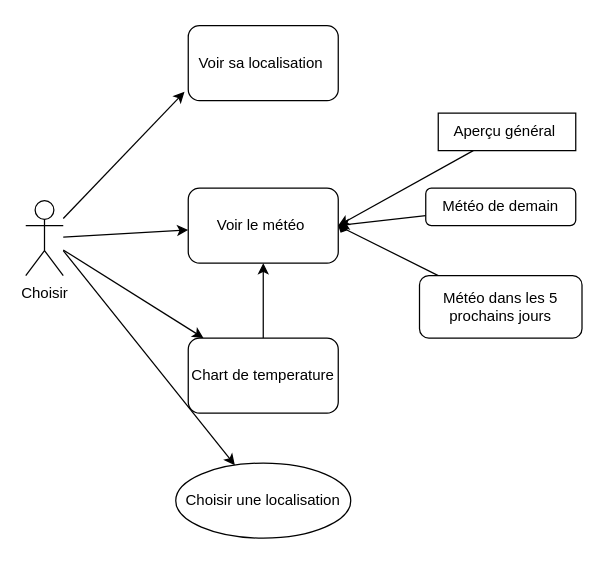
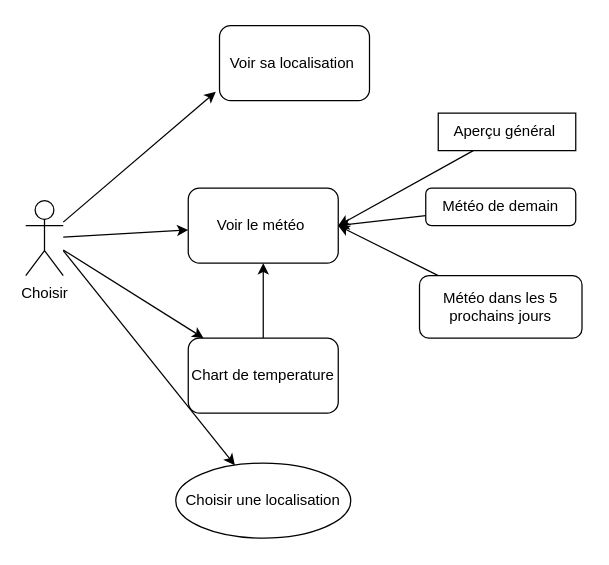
(263, 63) -> (294, 63)
(347, 230) -> (346, 230)
